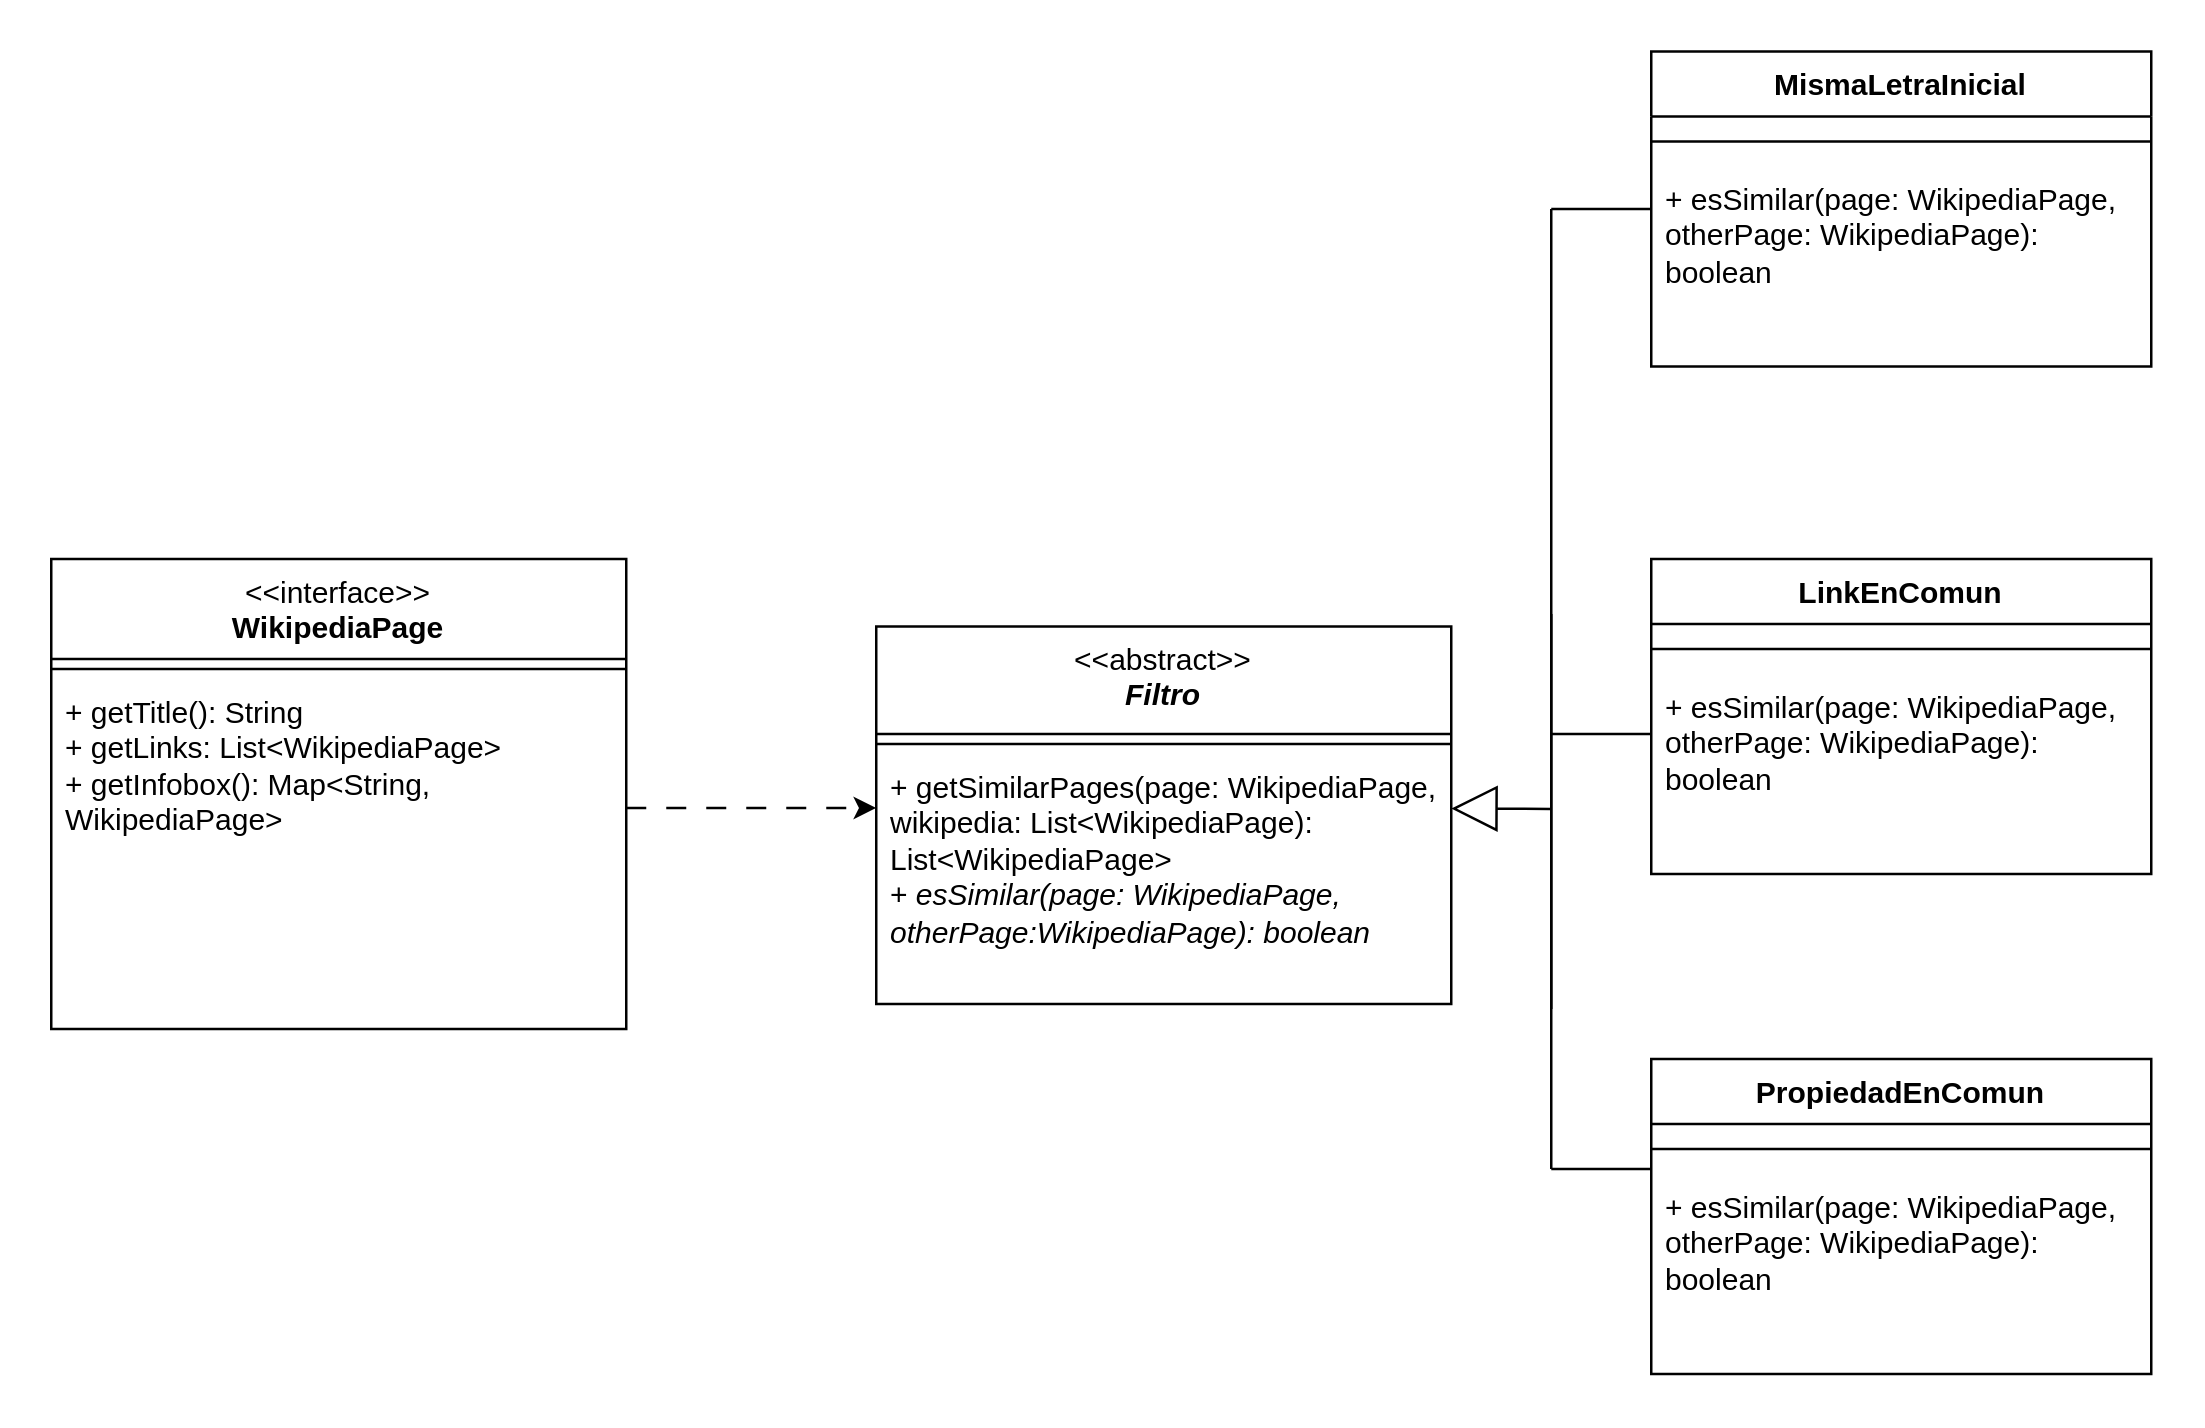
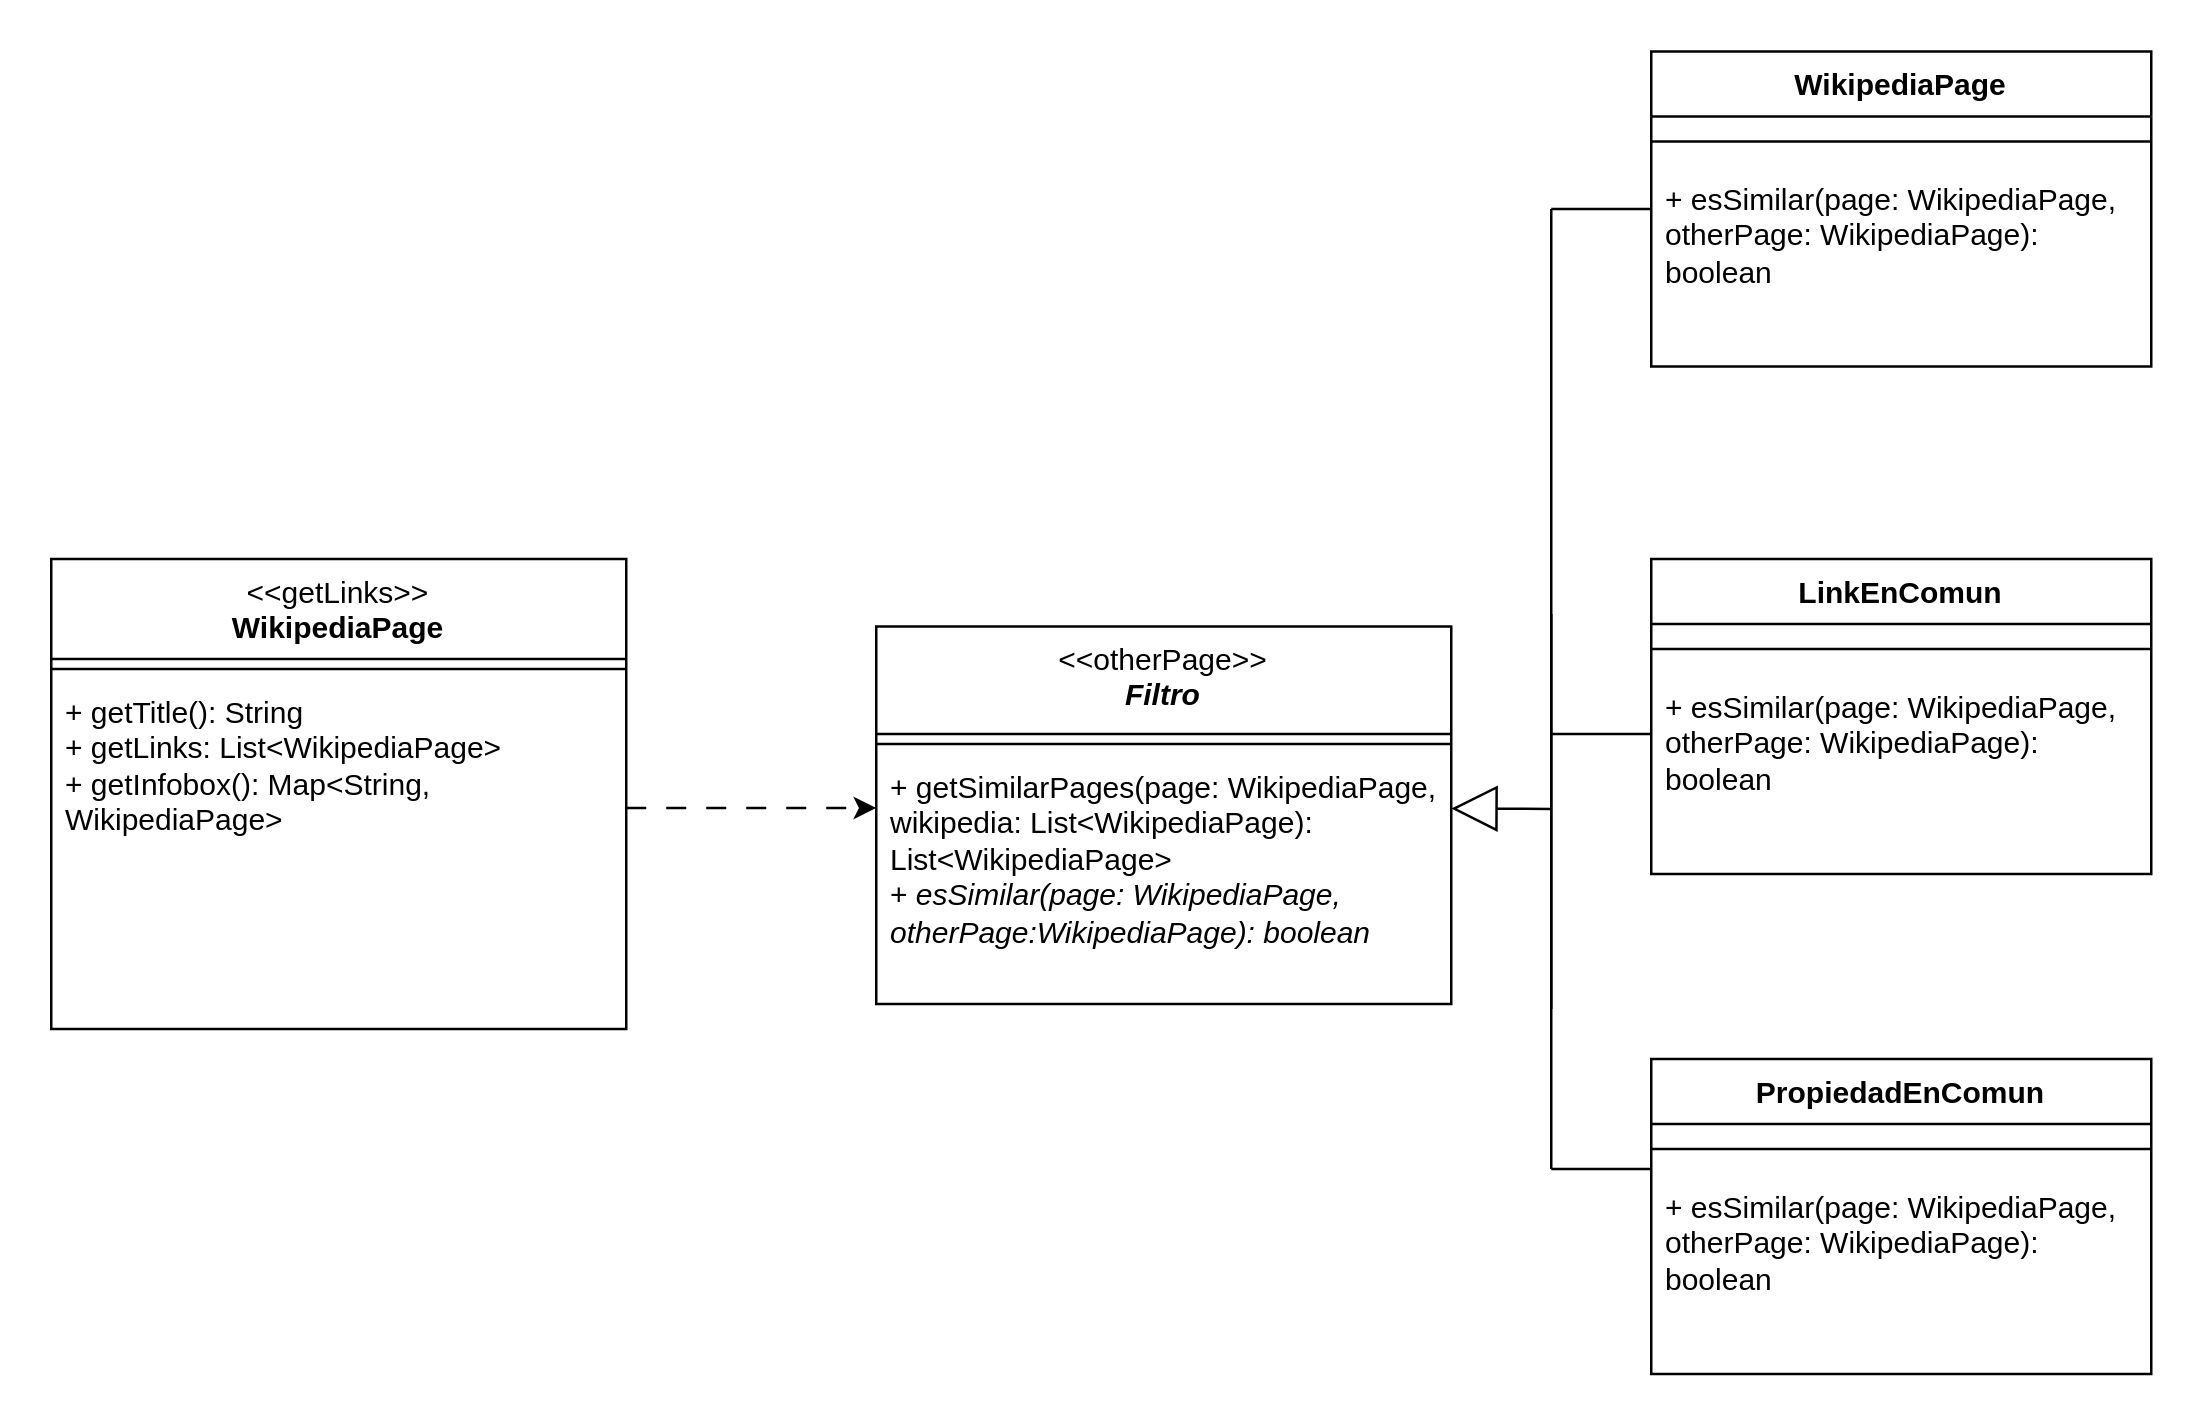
(1901, 87) -> (1901, 87)
(339, 612) -> (339, 612)
(1164, 680) -> (1164, 680)
